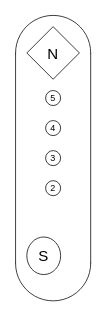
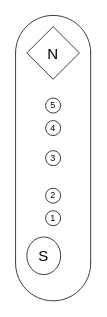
(53, 98) -> (53, 105)
(53, 188) -> (53, 195)
none -> (53, 218)
